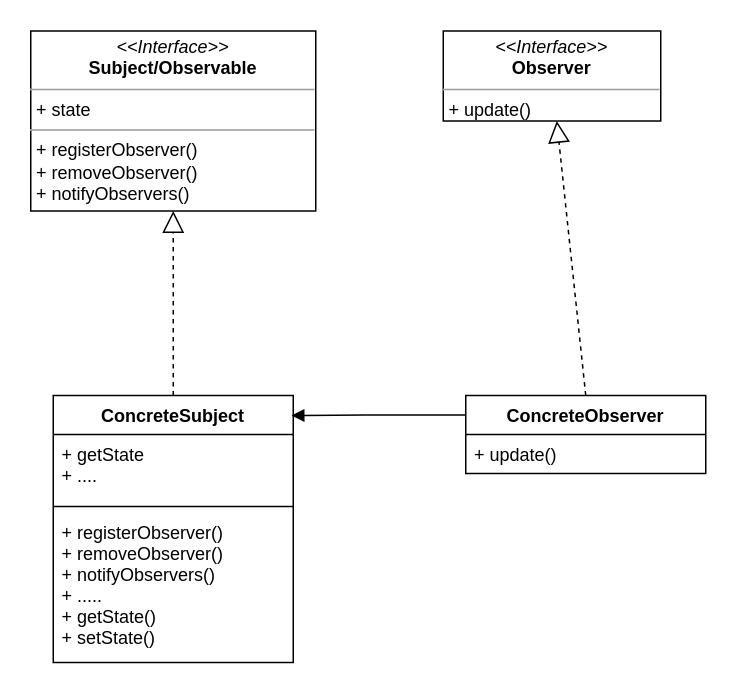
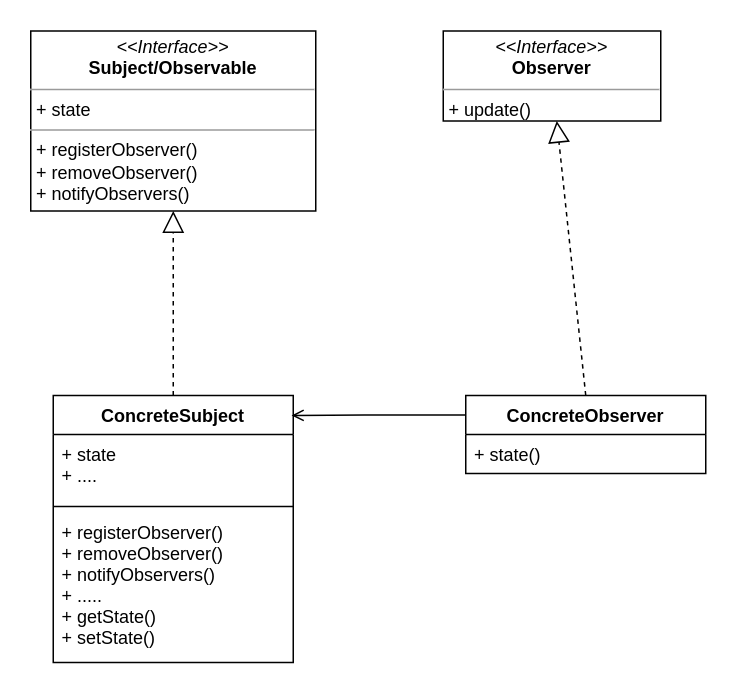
(305, 415) -> (301, 415)
(110, 455) -> (94, 455)
(522, 455) -> (517, 455)
